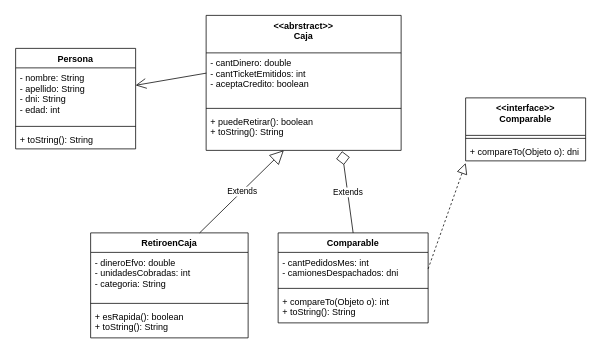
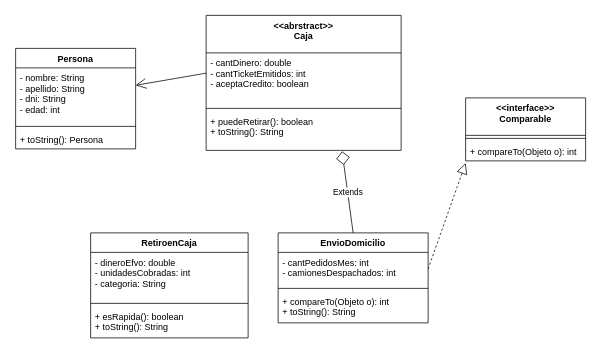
(64, 140) -> (68, 140)
(529, 152) -> (529, 152)
(237, 196) -> none
(353, 243) -> (353, 243)
(329, 263) -> (329, 263)
